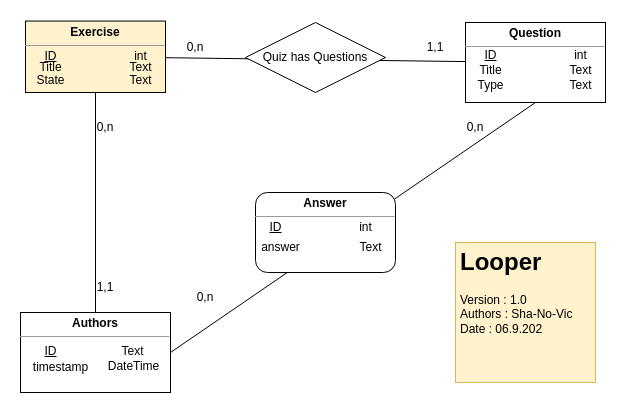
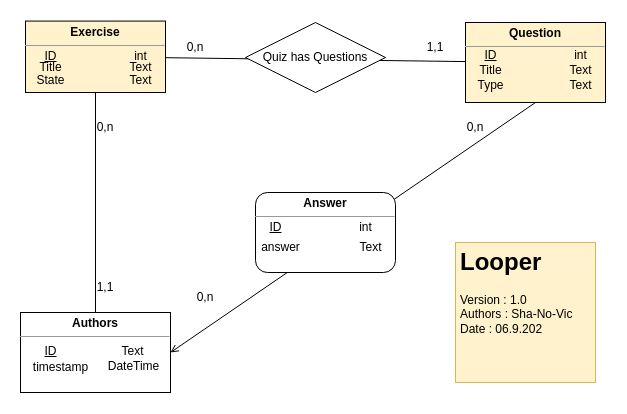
(536, 63) -> (536, 63)
(175, 350) -> (175, 350)
